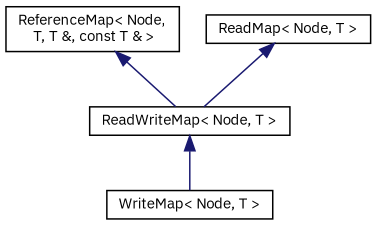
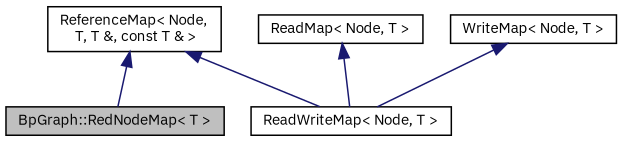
none -> (115, 121)
(190, 171) -> (436, 78)
